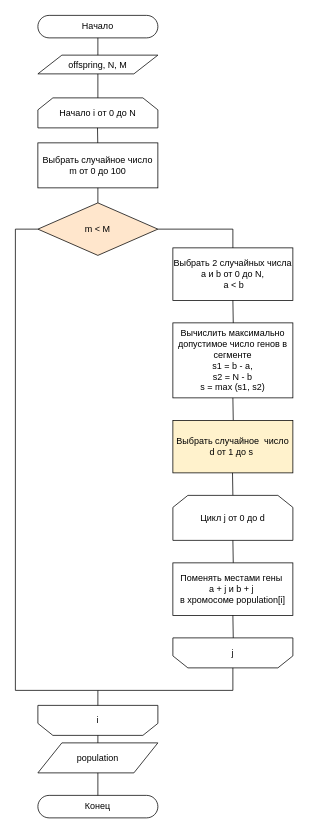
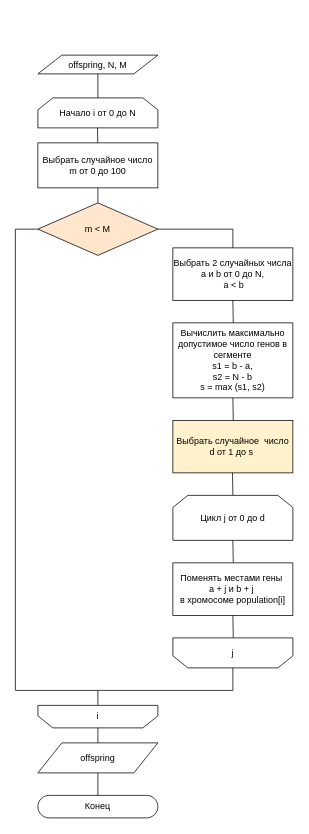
(98, 27) -> none
(98, 47) -> none
(98, 720) -> (98, 717)
(98, 758) -> (98, 758)
